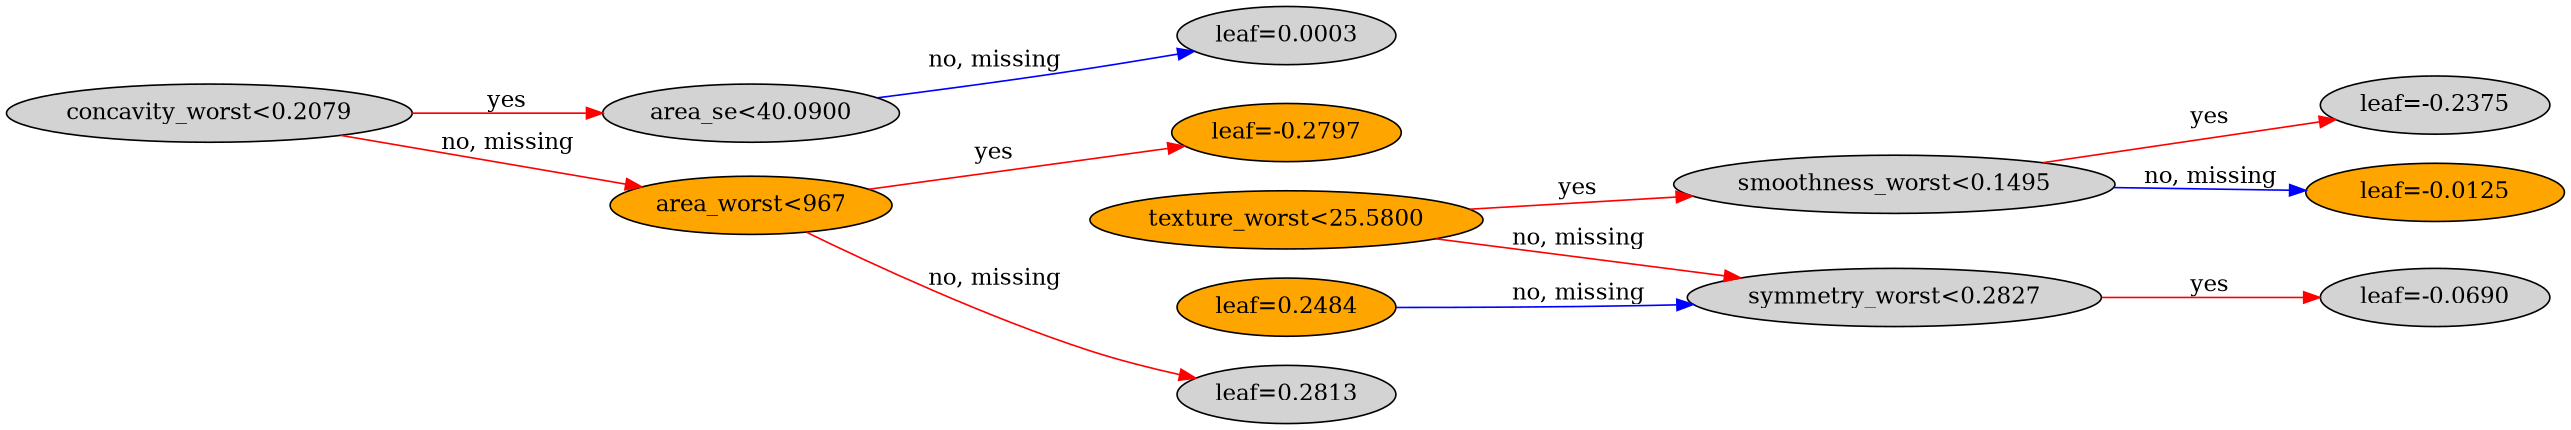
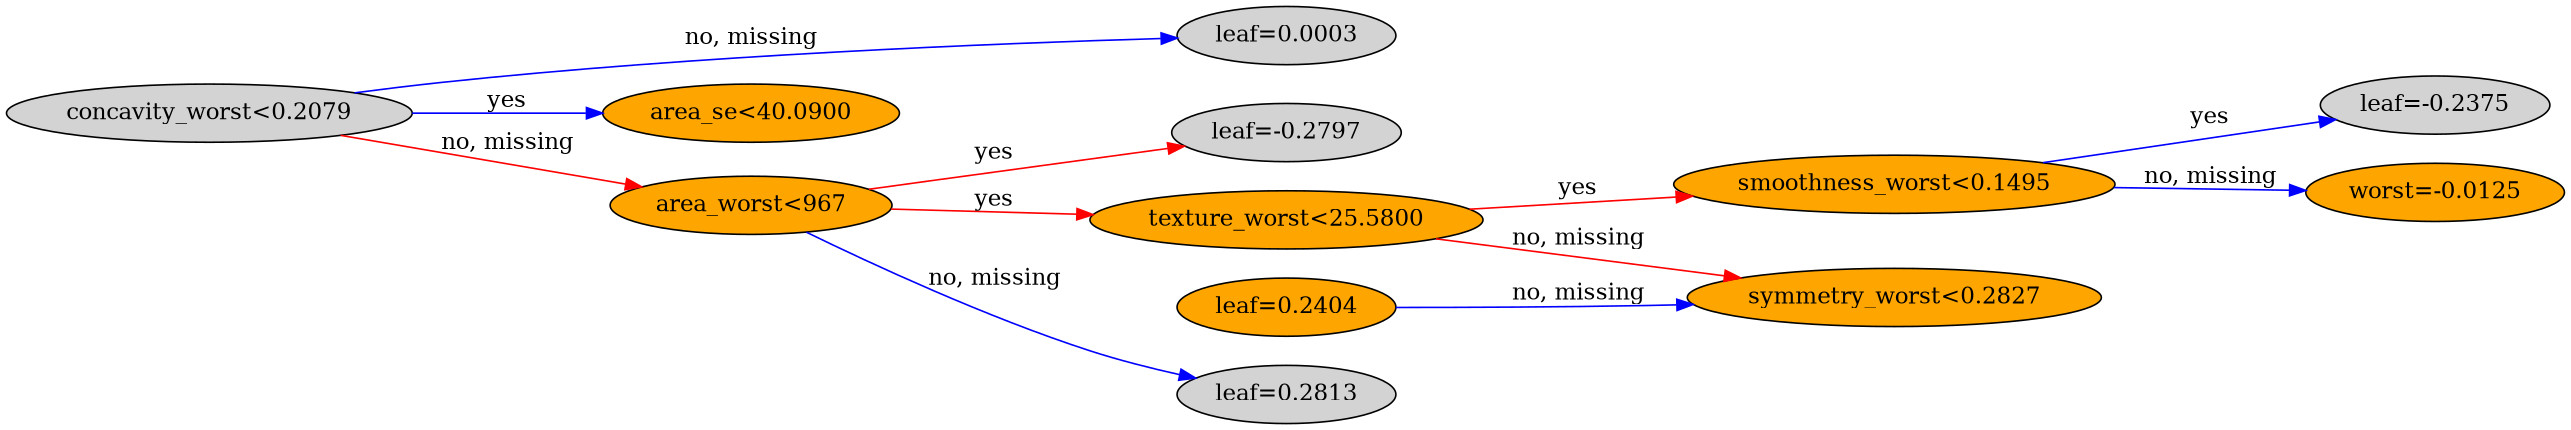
(1028, 78) -> (757, 57)
(499, 113) -> (499, 113)
(751, 113) -> (751, 113)
(1286, 133) -> (1286, 133)
(2181, 142) -> (2181, 142)
(1894, 184) -> (1894, 184)
(2435, 192) -> (2435, 192)
none -> (984, 212)
(1894, 297) -> (1894, 297)
(2435, 297) -> none
(1286, 307) -> (1286, 307)
(989, 314) -> (989, 314)
